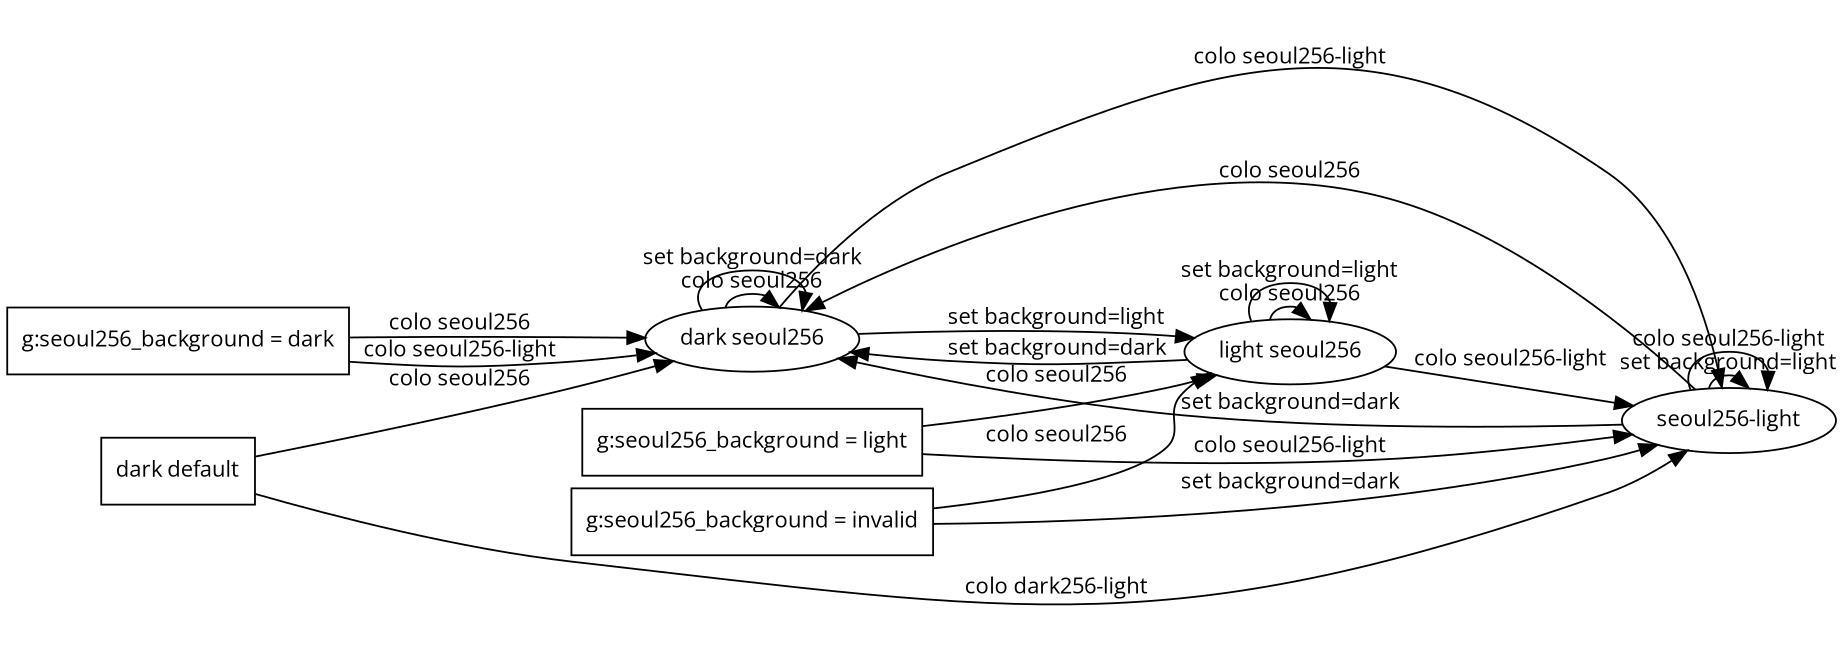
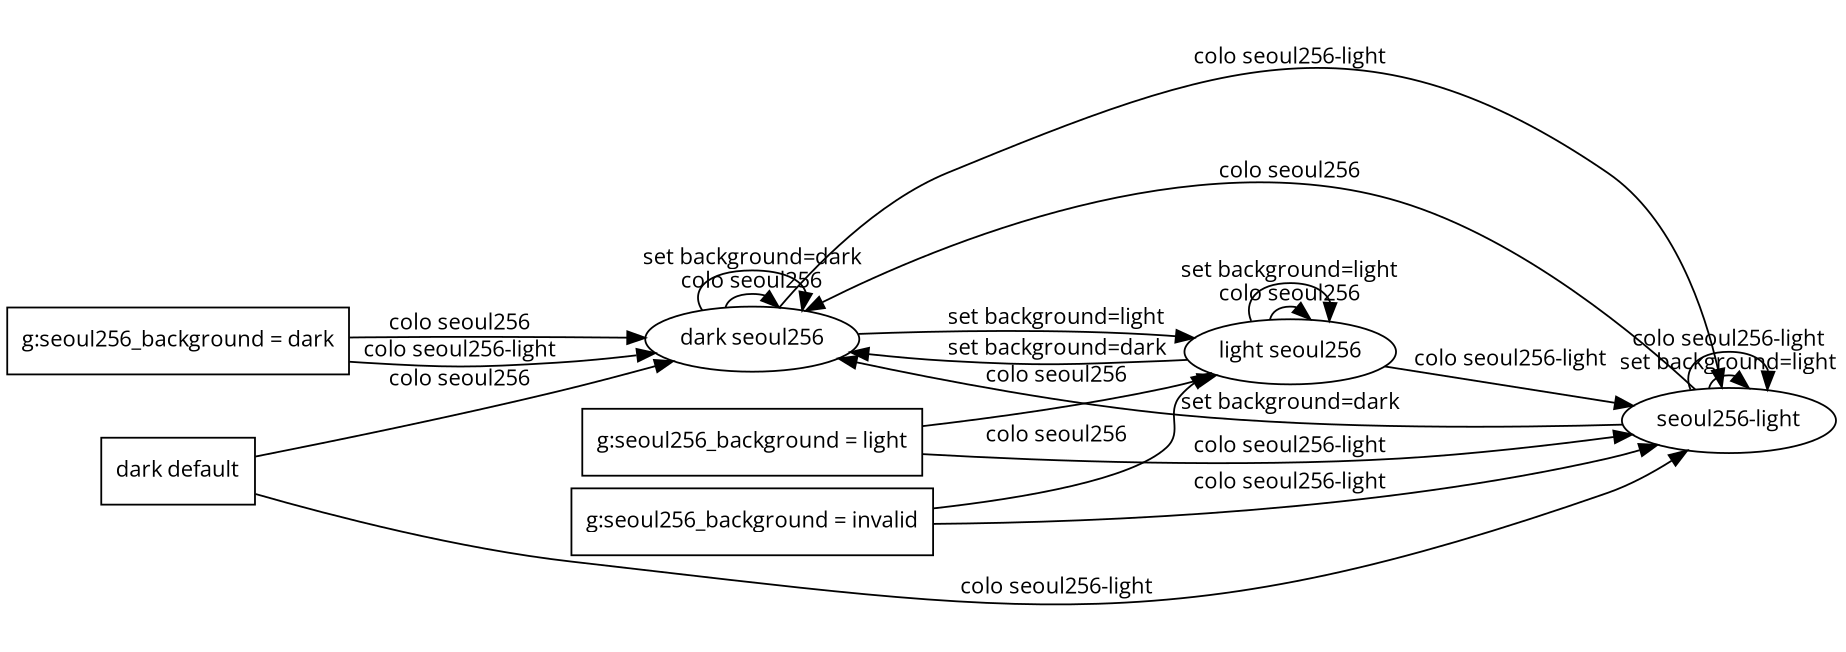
(1290, 483) -> (1290, 483)
(1057, 588) -> (1057, 588)
